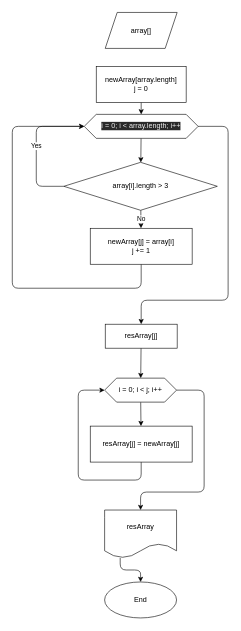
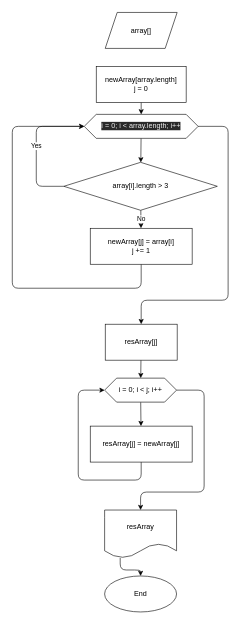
(141, 336) -> (141, 342)
(141, 600) -> (141, 594)
